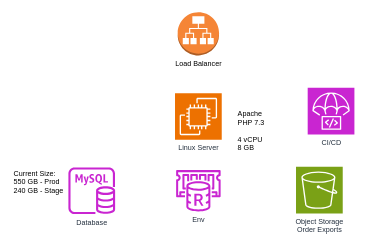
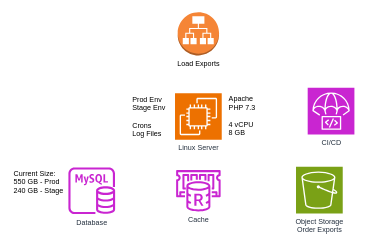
(199, 64) -> (199, 64)
none -> (152, 117)
(254, 135) -> (245, 120)
(199, 221) -> (199, 221)
